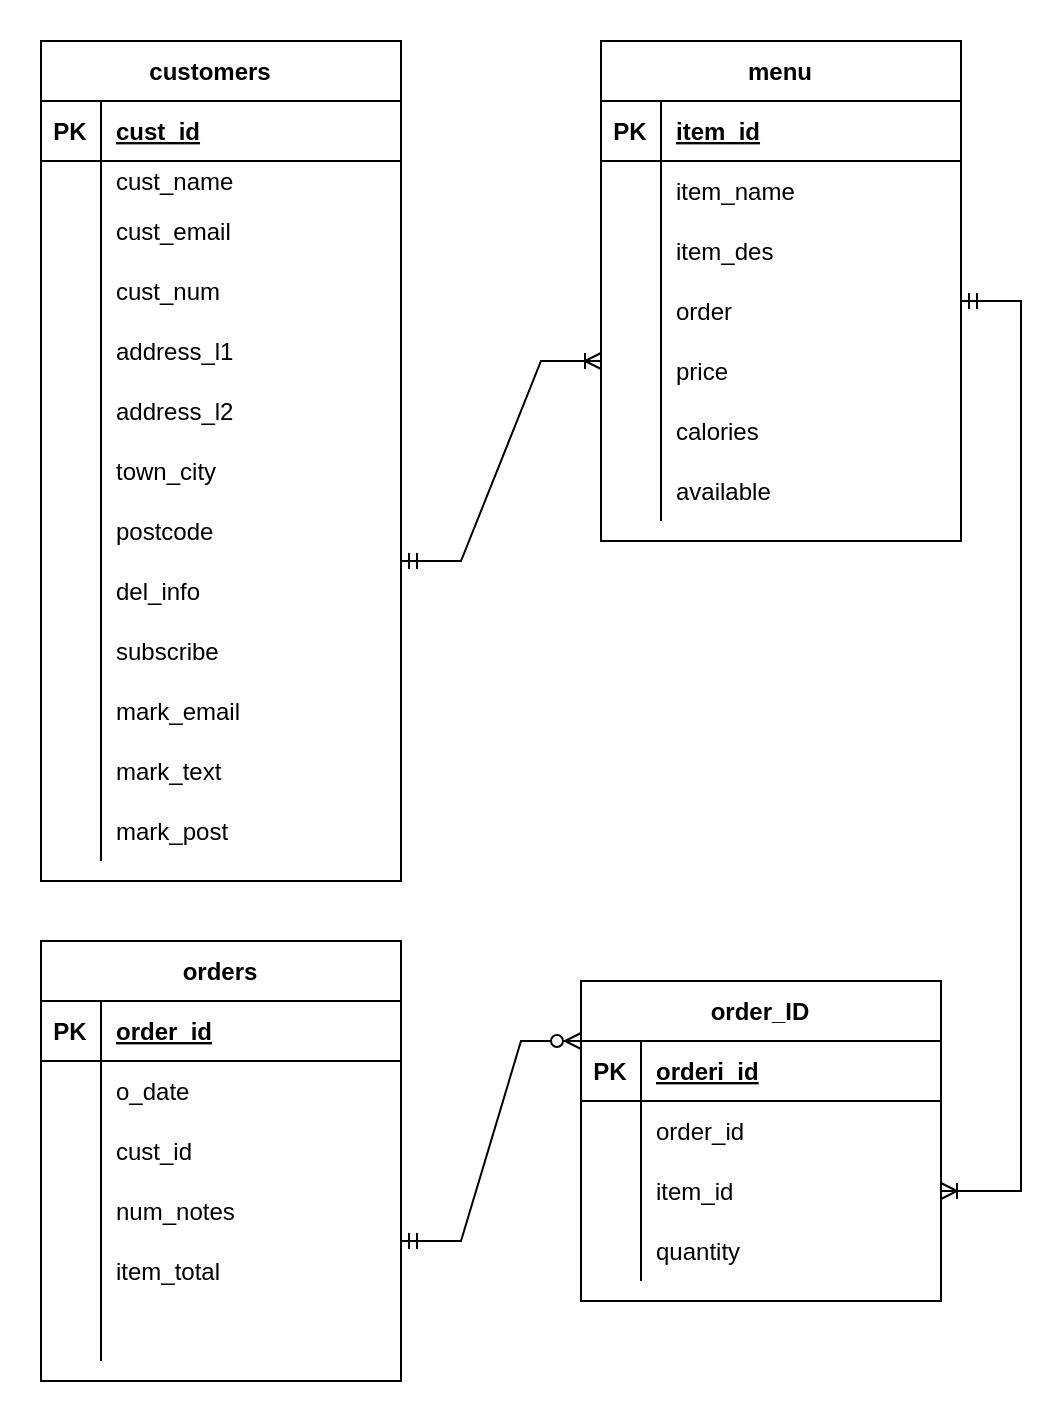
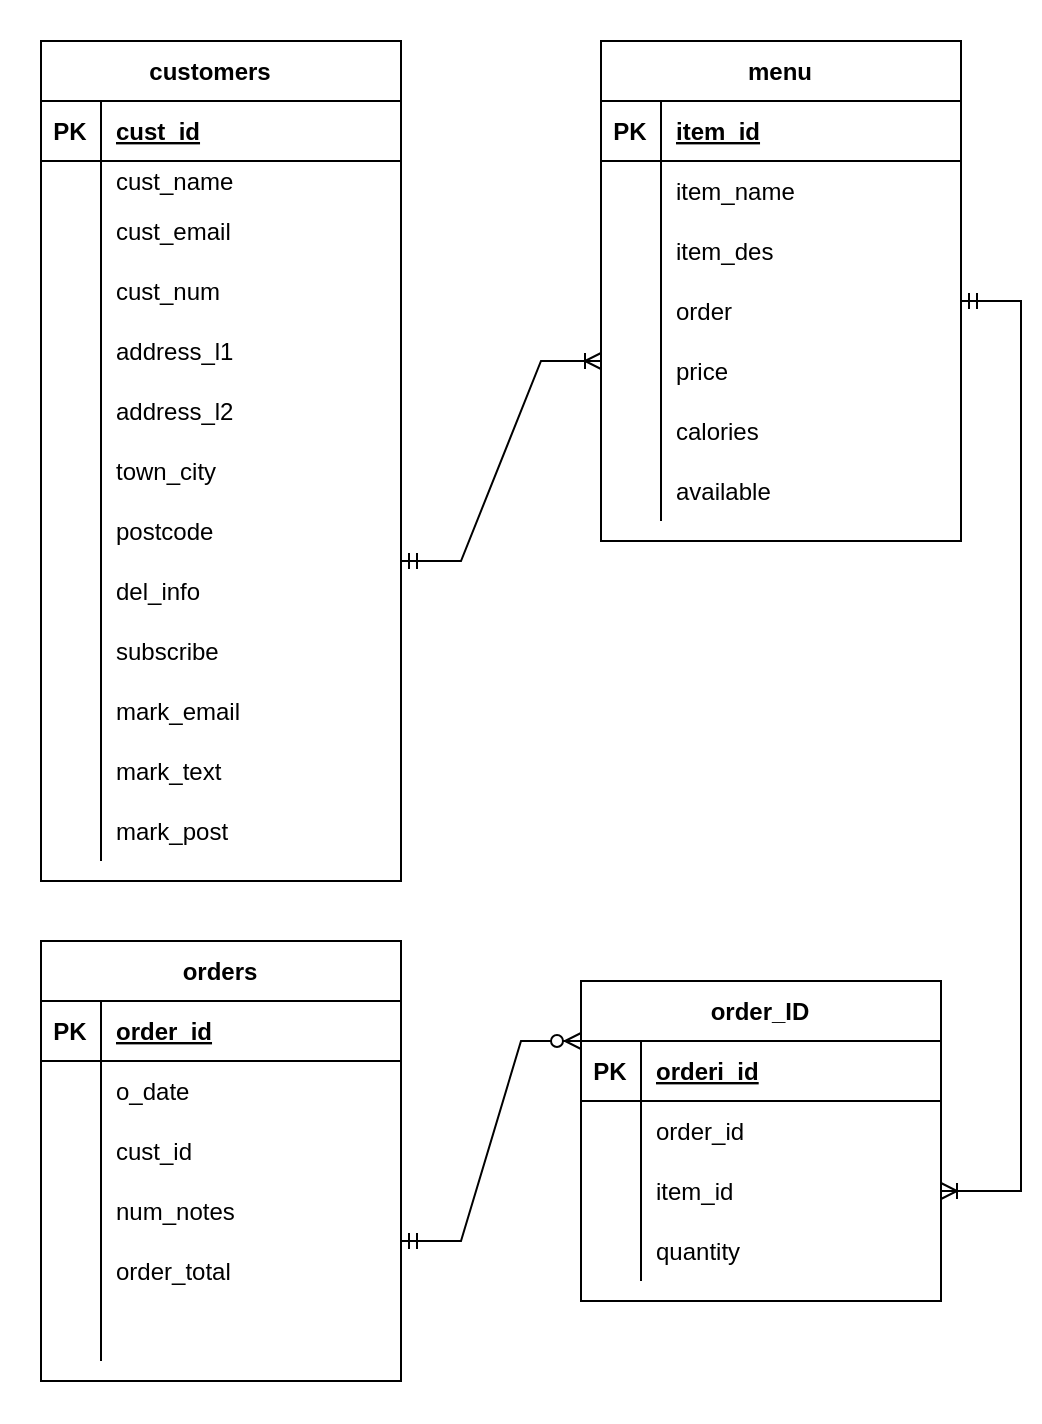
(177, 1272) -> (187, 1272)
